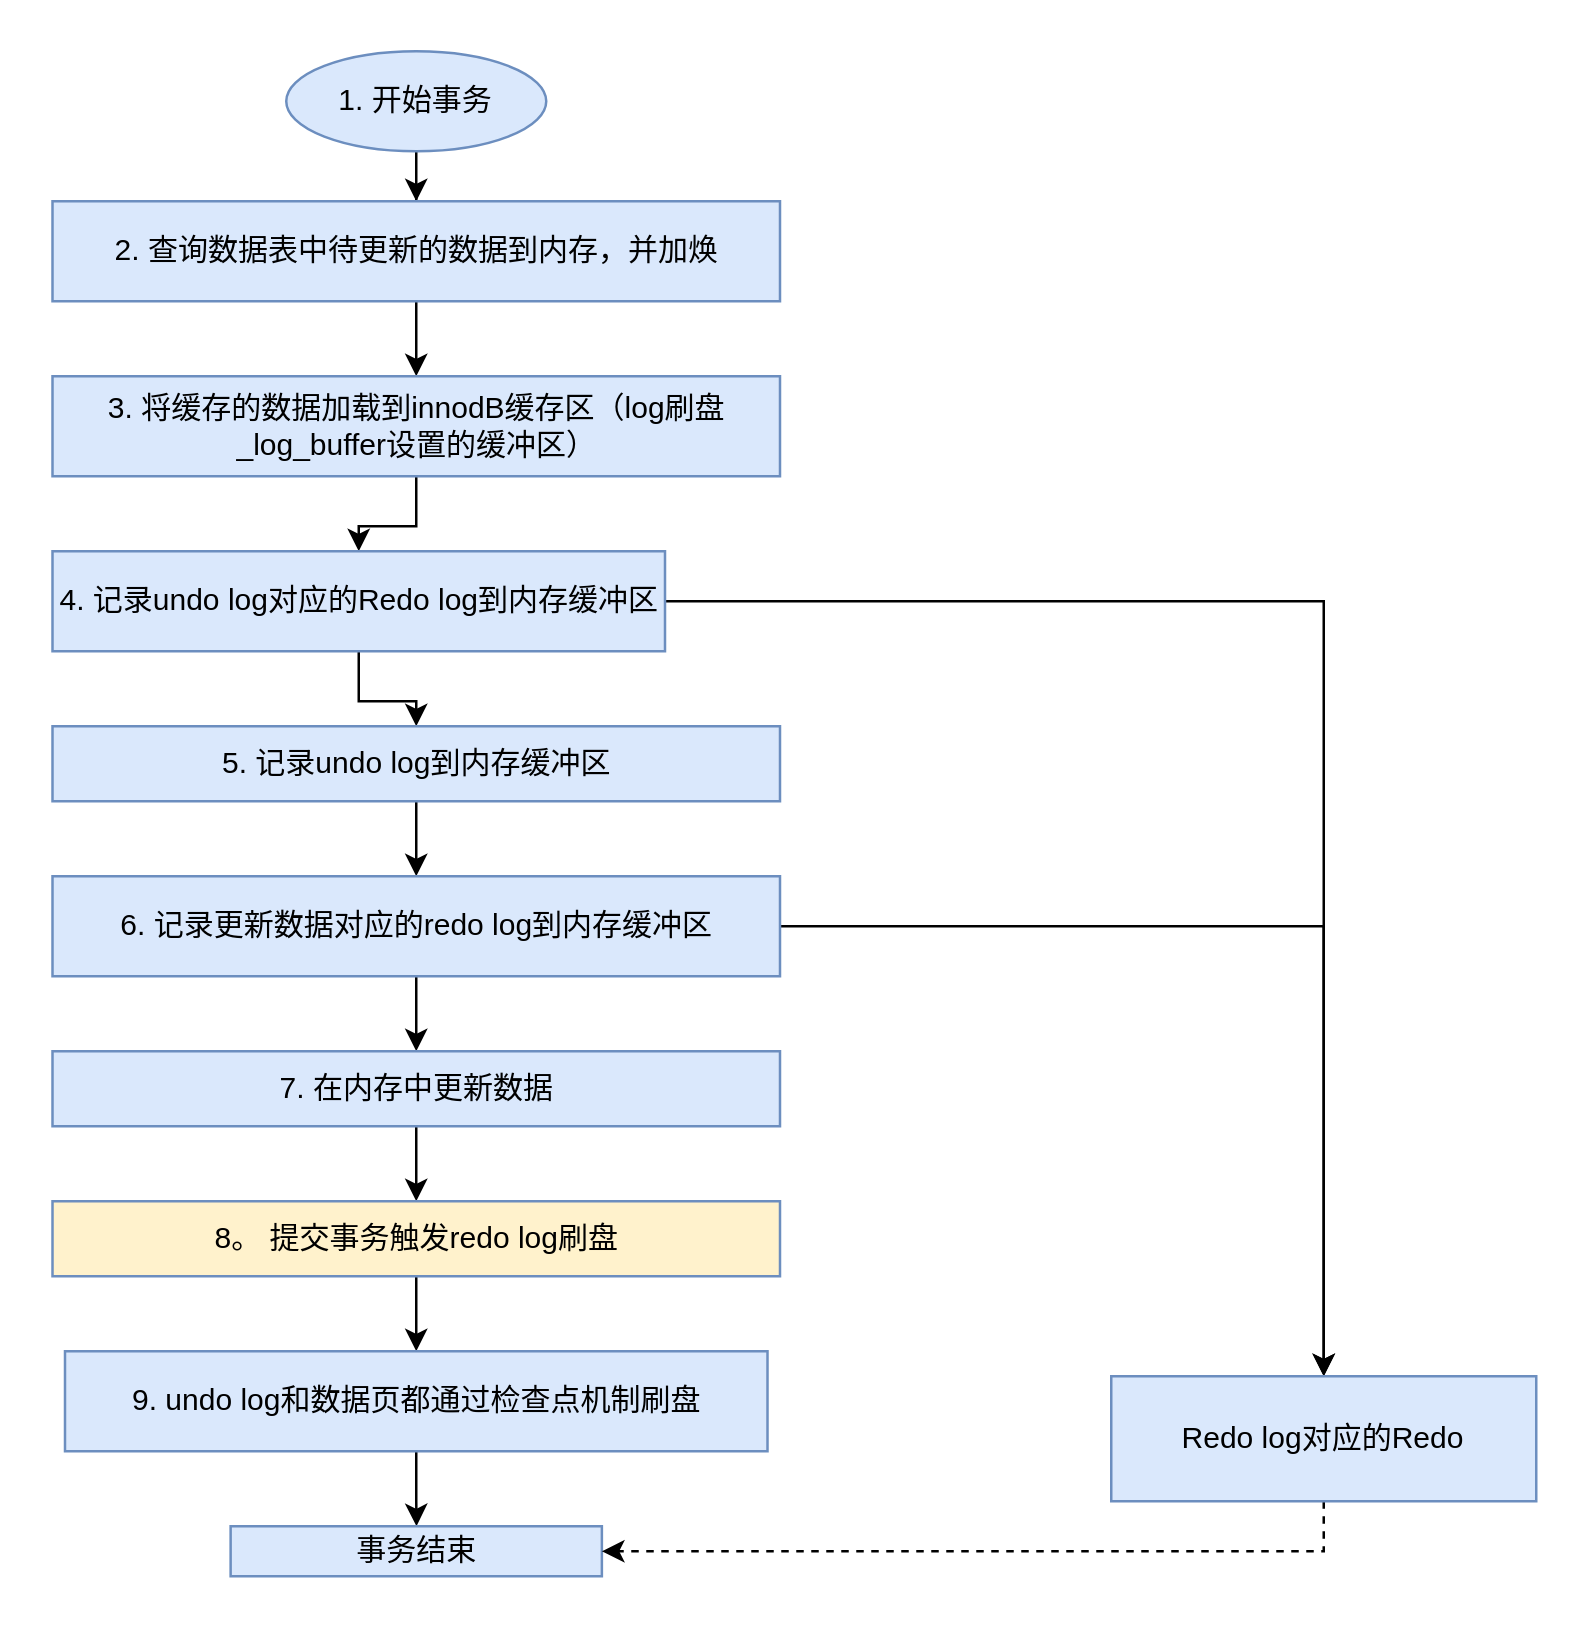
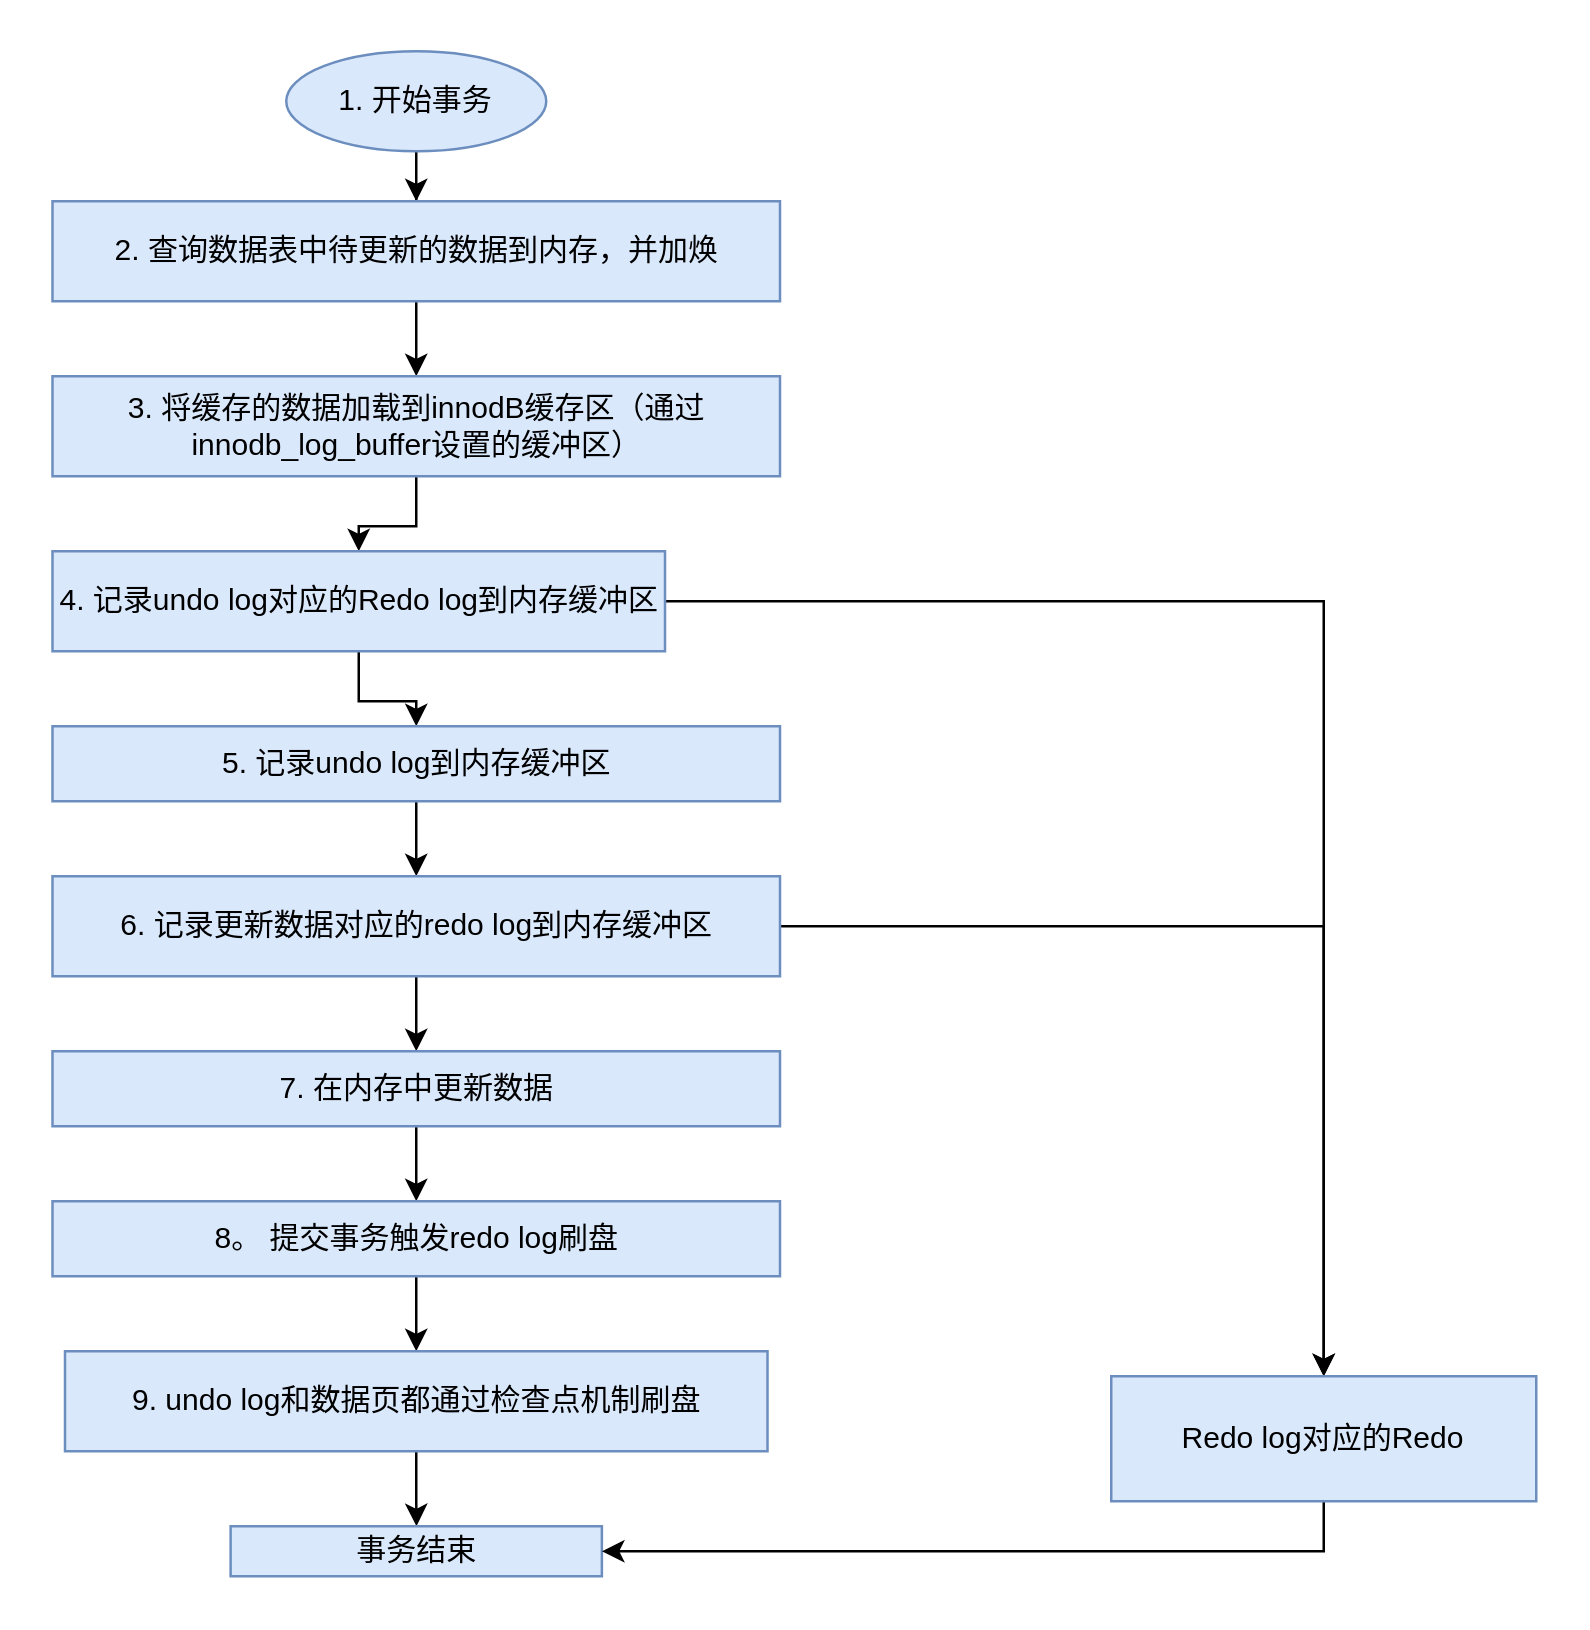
(418, 426) -> (418, 426)
(416, 1239) -> (416, 1239)
(997, 1551) -> (997, 1551)
